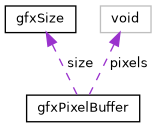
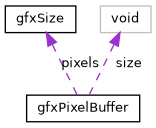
(79, 64) -> (79, 64)
(127, 64) -> (127, 64)
